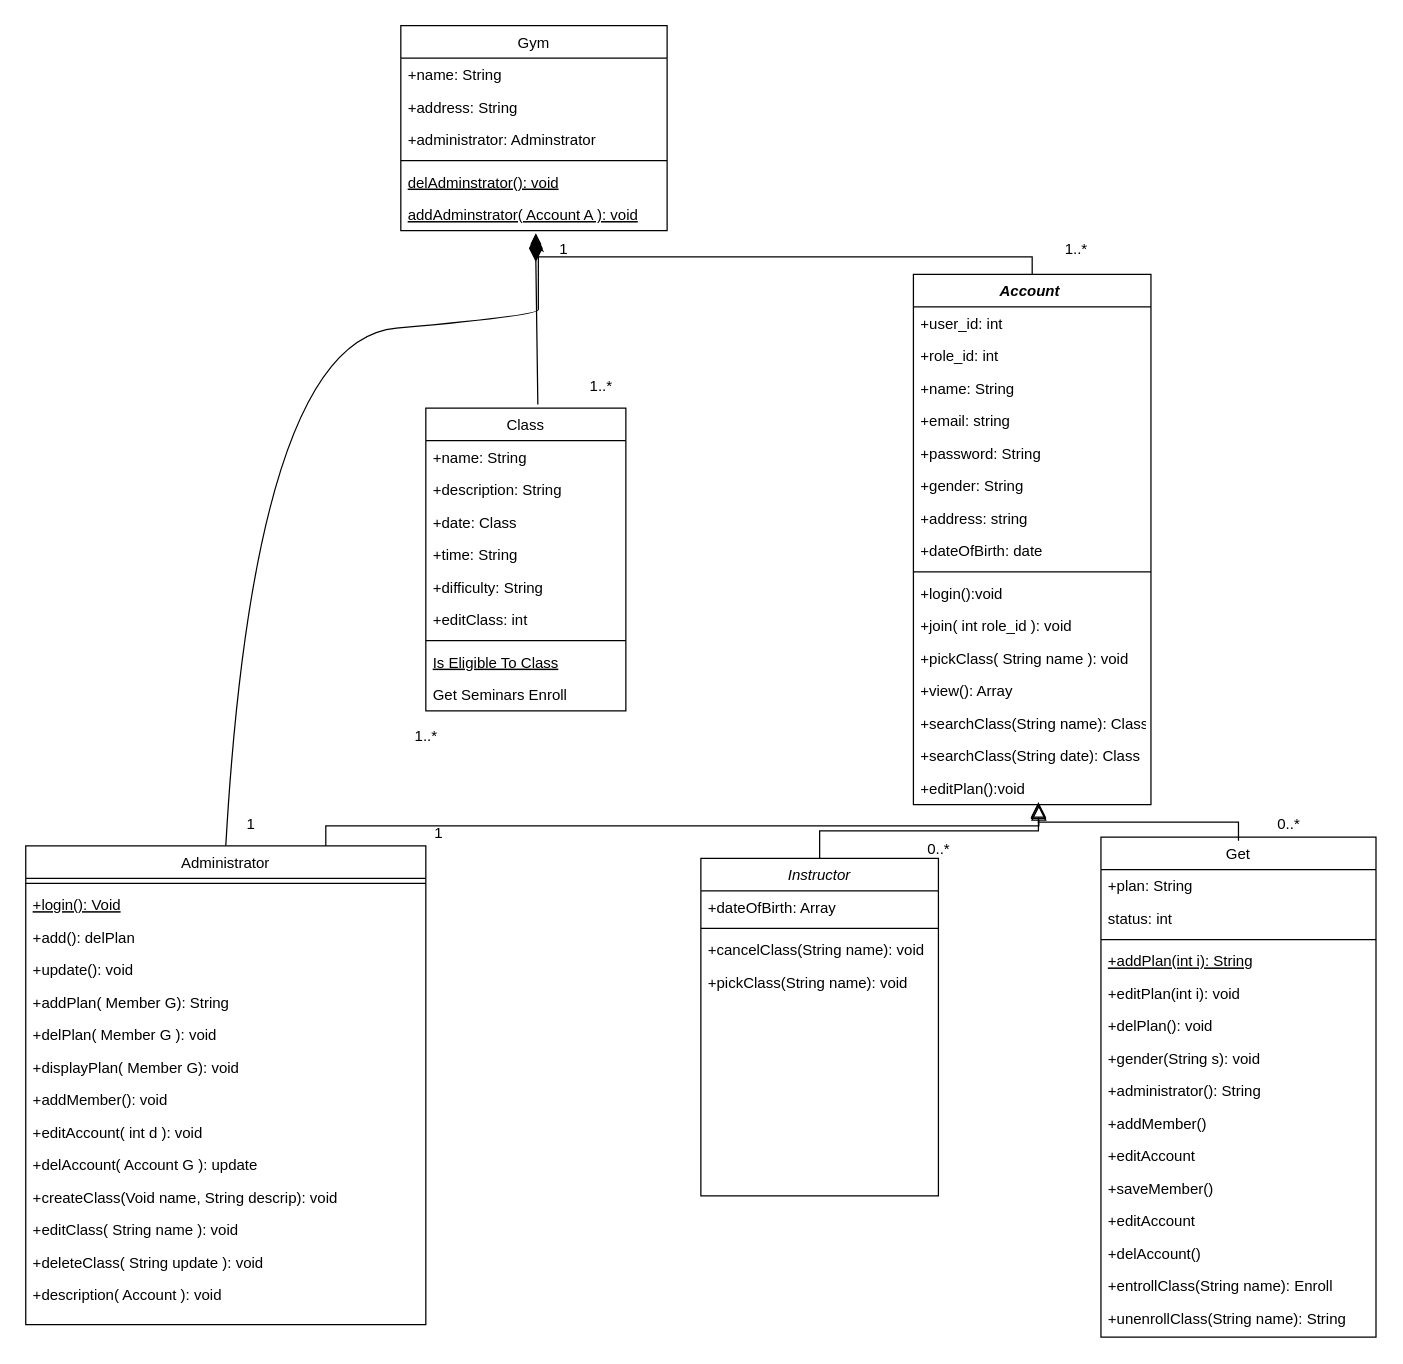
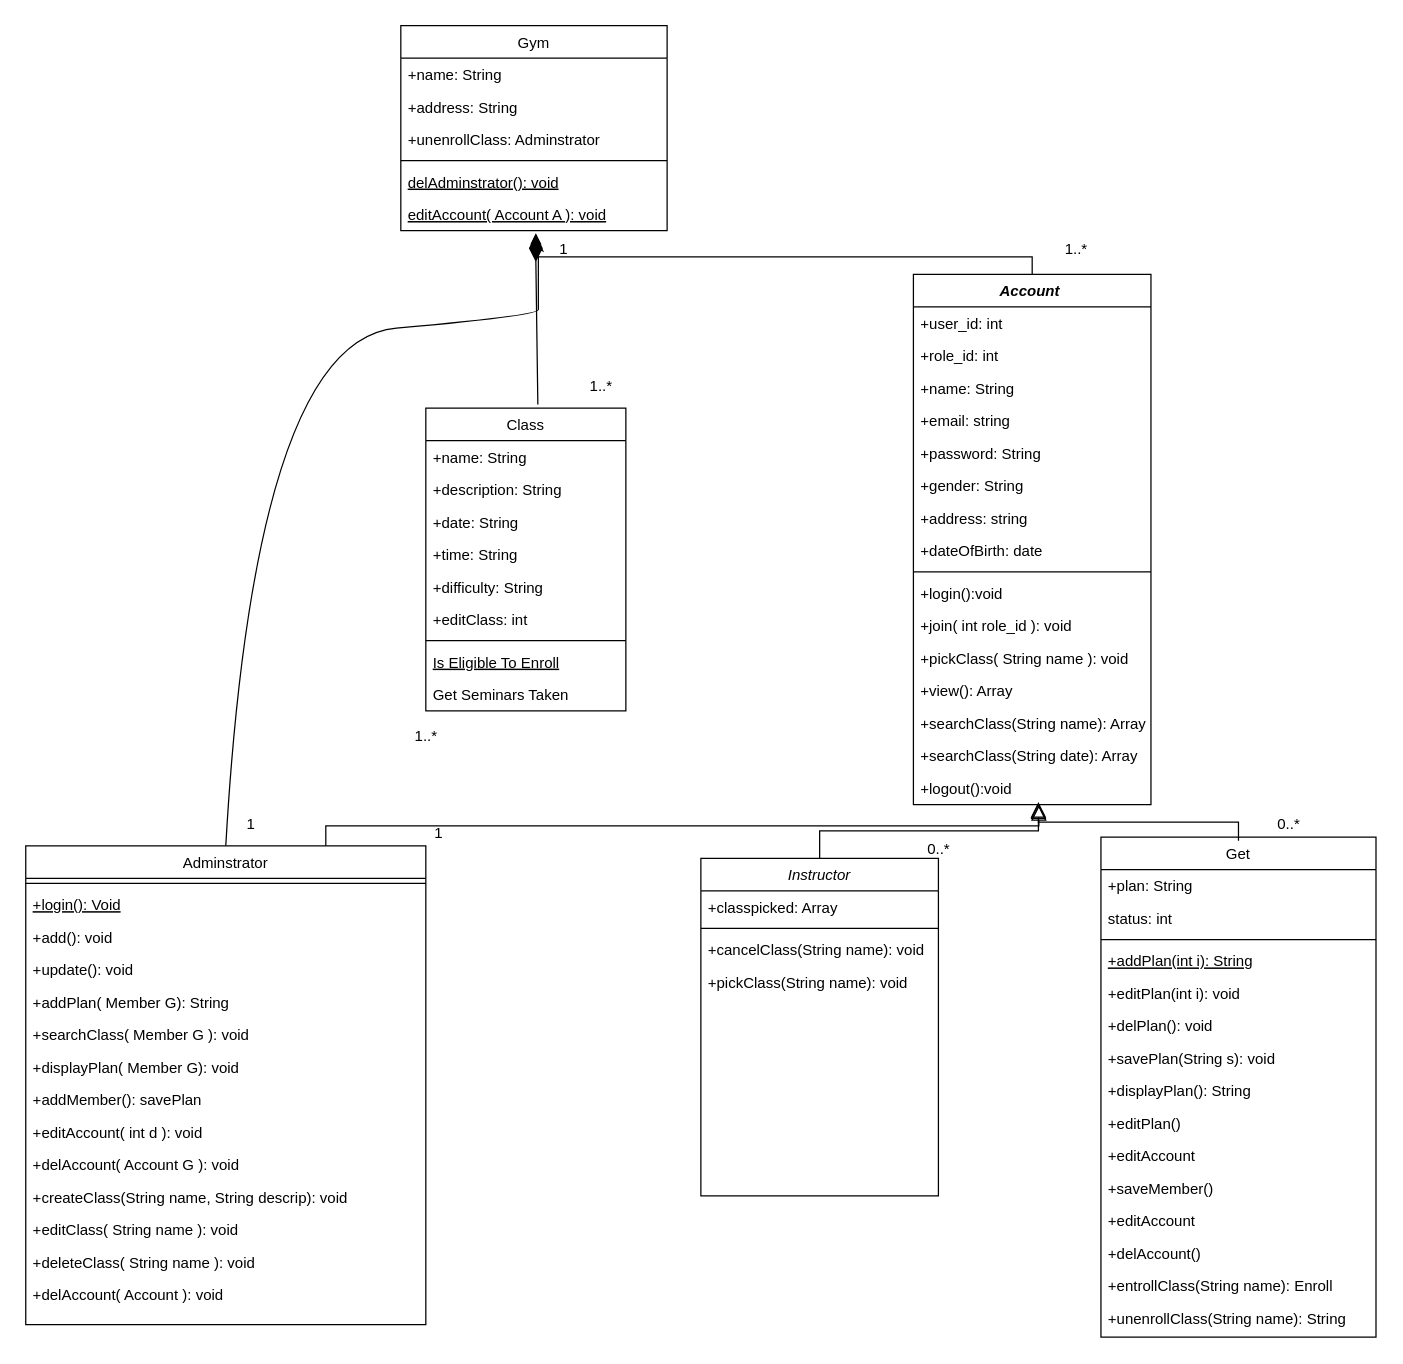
(515, 140) -> (513, 140)
(537, 215) -> (520, 215)
(477, 523) -> (481, 523)
(501, 663) -> (503, 663)
(503, 695) -> (502, 695)
(1043, 724) -> (1045, 724)
(1043, 756) -> (1045, 756)
(979, 789) -> (973, 789)
(225, 863) -> (225, 863)
(781, 908) -> (780, 908)
(88, 938) -> (77, 938)
(126, 1035) -> (145, 1035)
(1194, 1059) -> (1201, 1059)
(1199, 1091) -> (1188, 1091)
(102, 1100) -> (119, 1100)
(1158, 1124) -> (1150, 1124)
(155, 1165) -> (145, 1165)
(200, 1198) -> (208, 1198)
(162, 1263) -> (154, 1263)
(141, 1295) -> (138, 1295)
